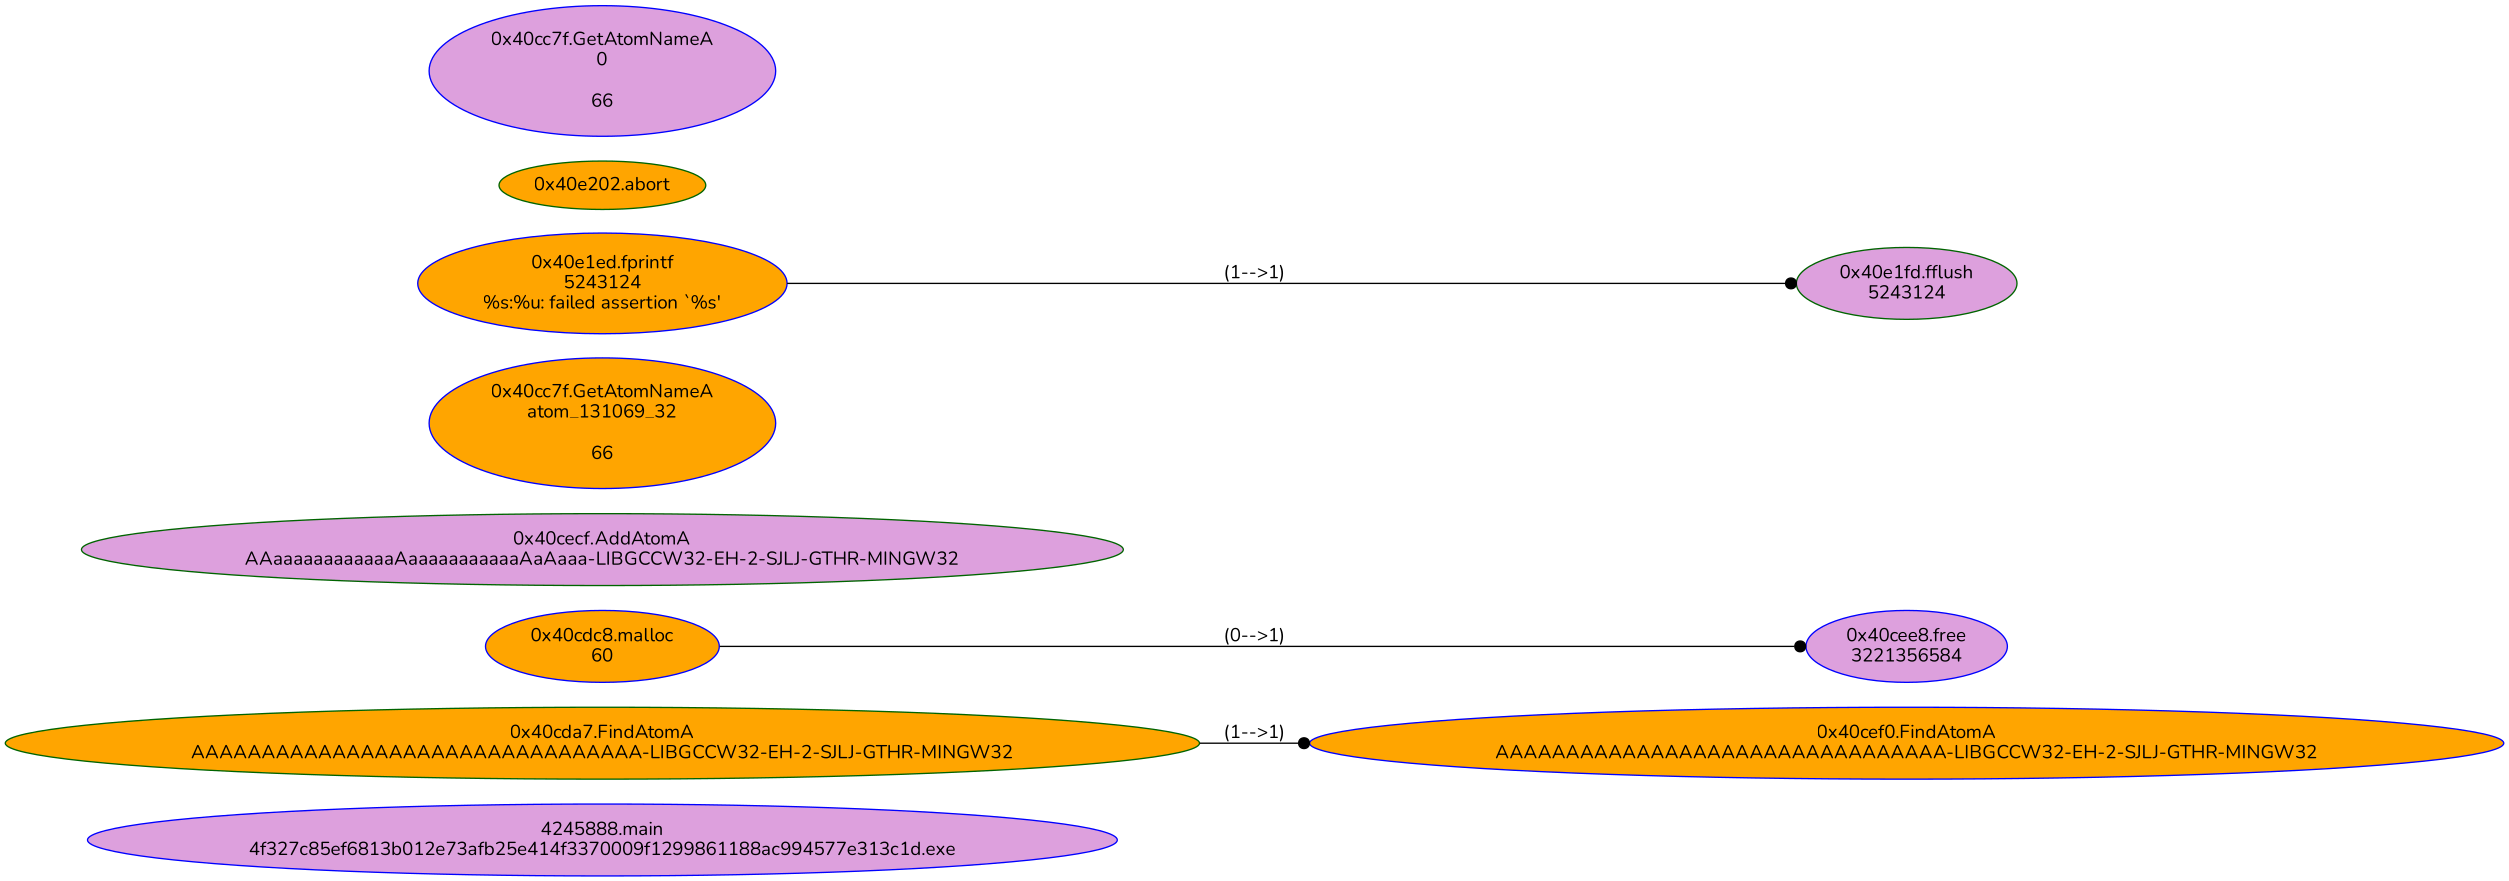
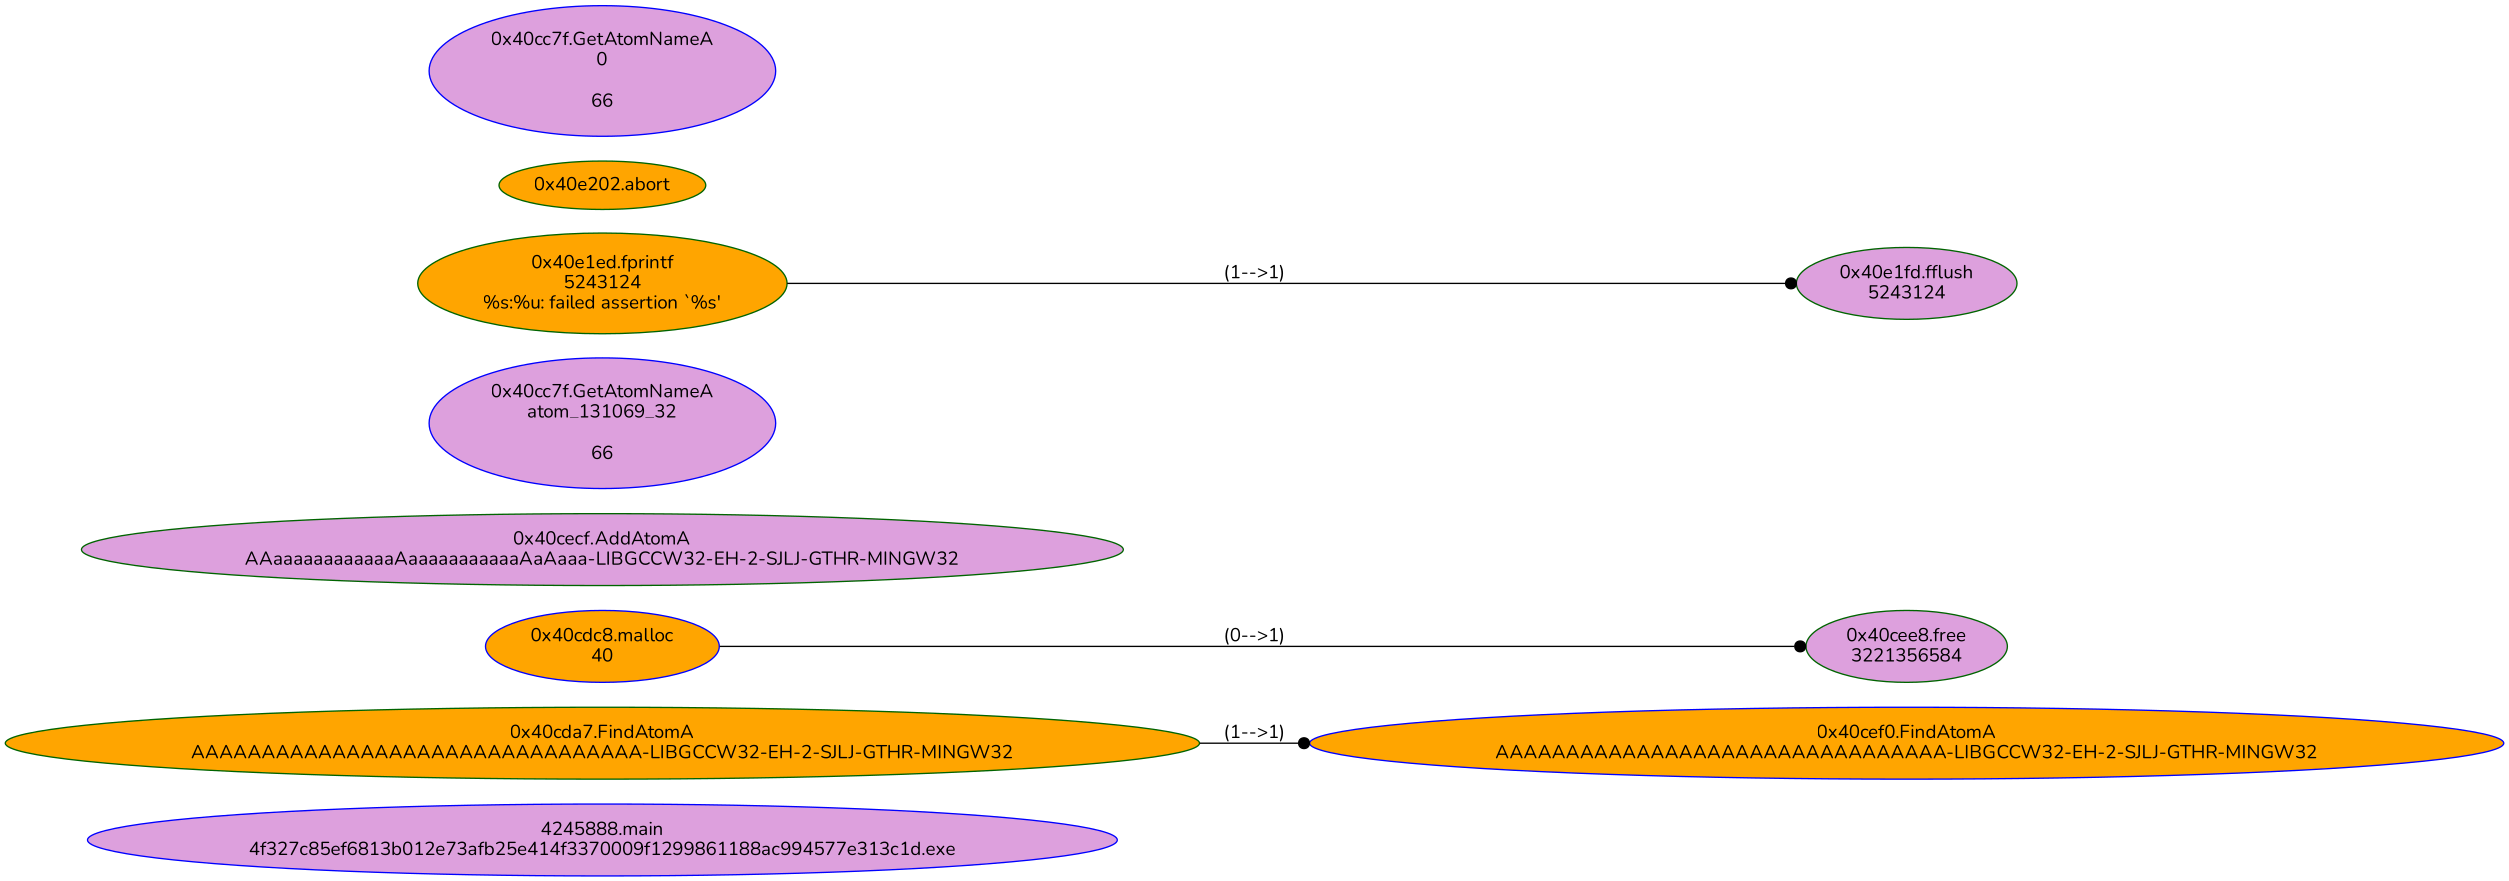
(602, 283) -> (602, 283)
(602, 423) -> (602, 423)
(602, 646) -> (602, 646)
(1907, 646) -> (1907, 646)
